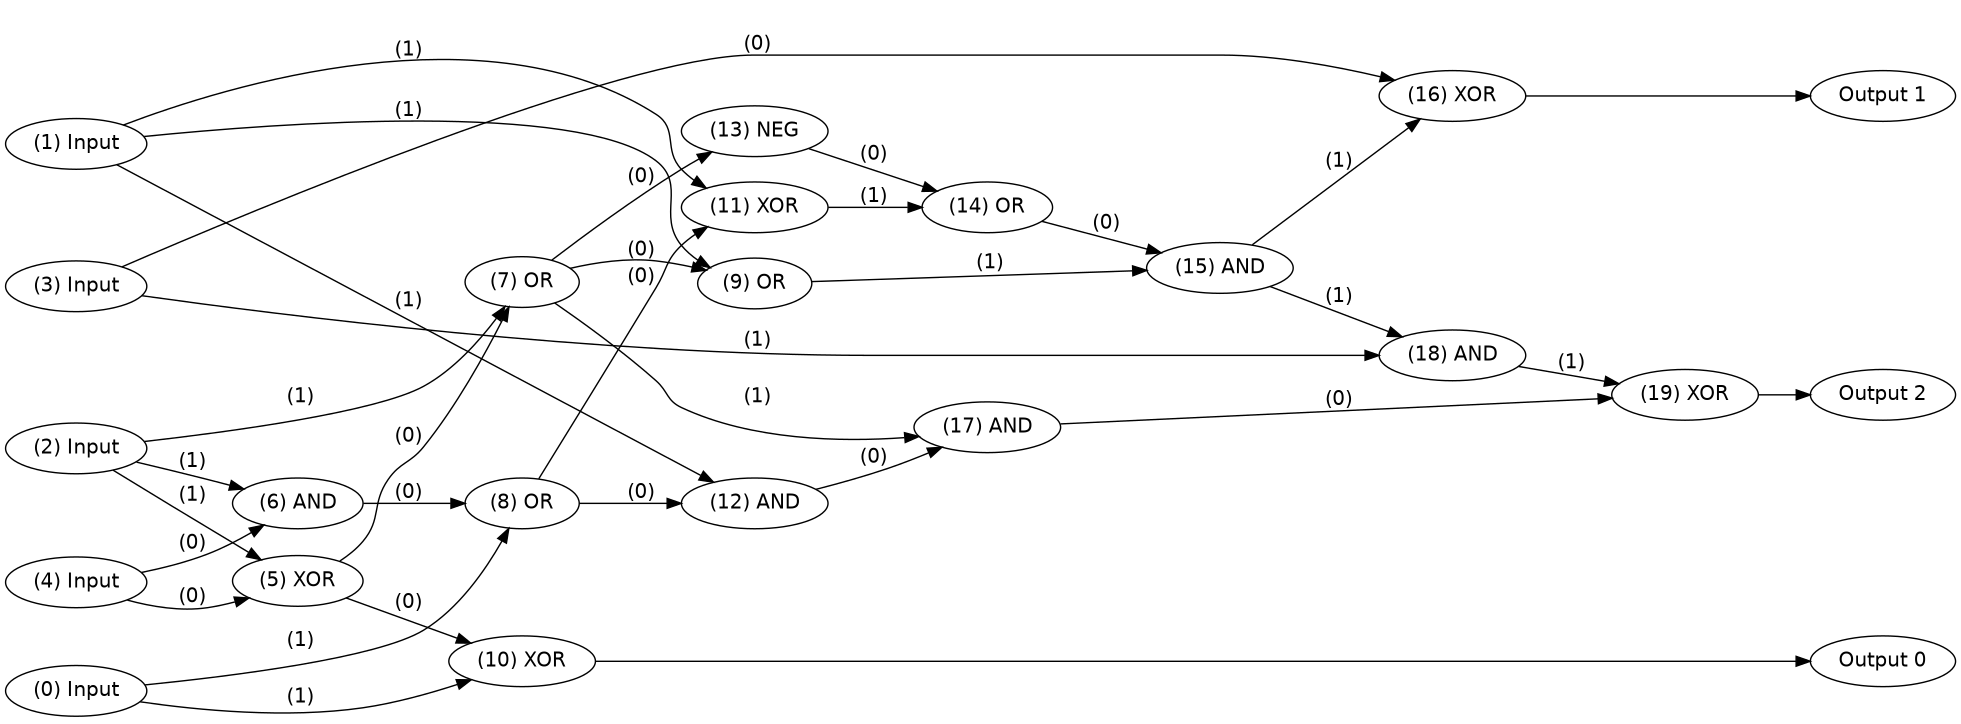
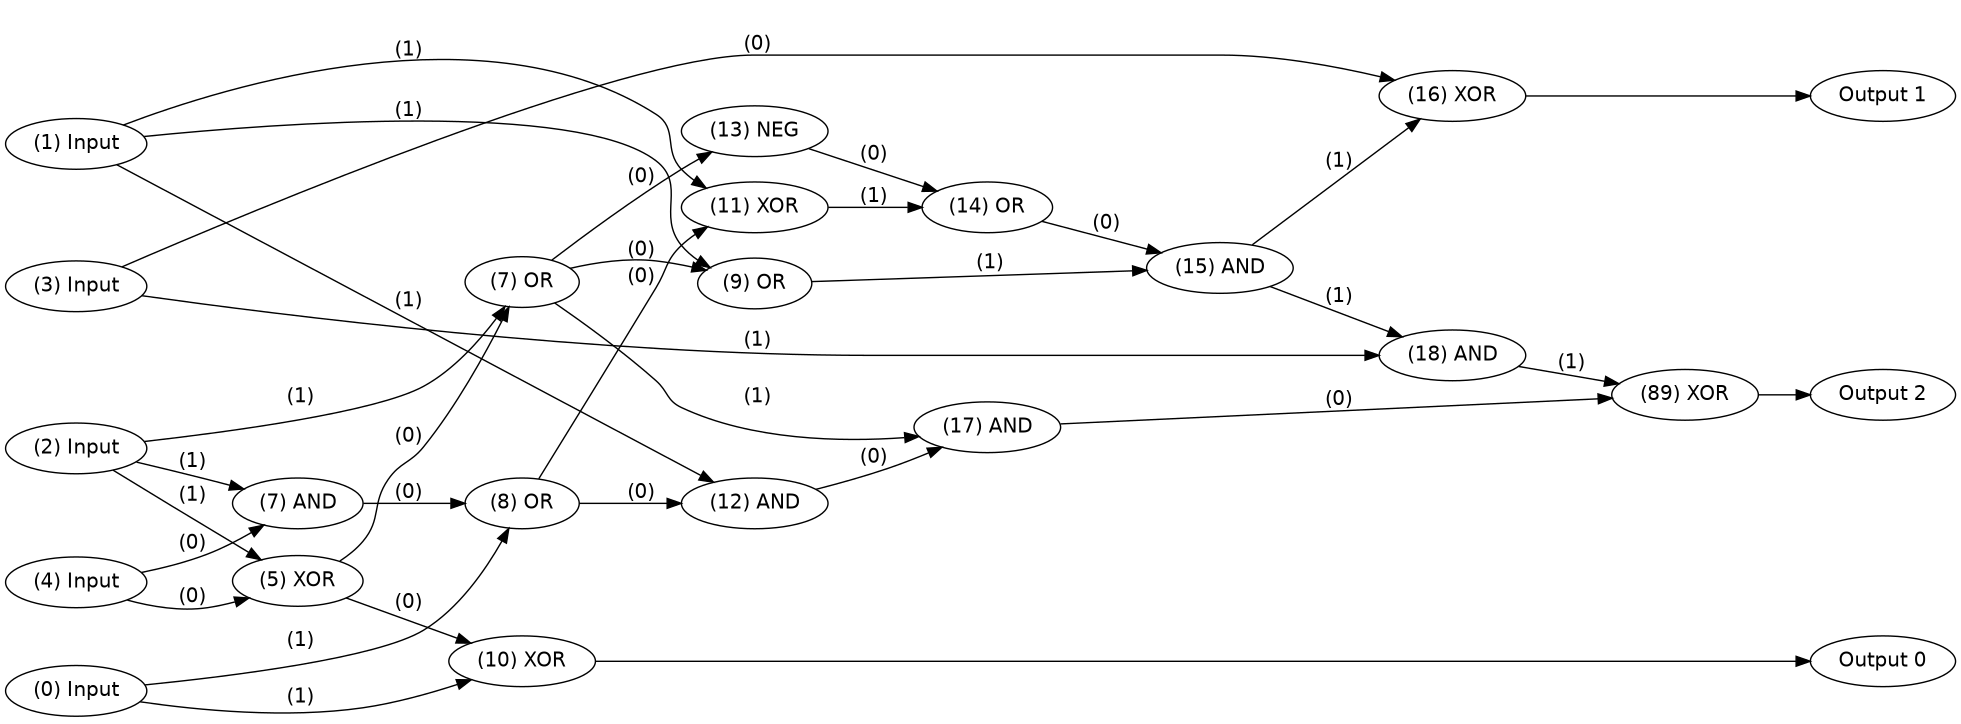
(1685, 395) -> (1685, 395)
(298, 503) -> (298, 503)
